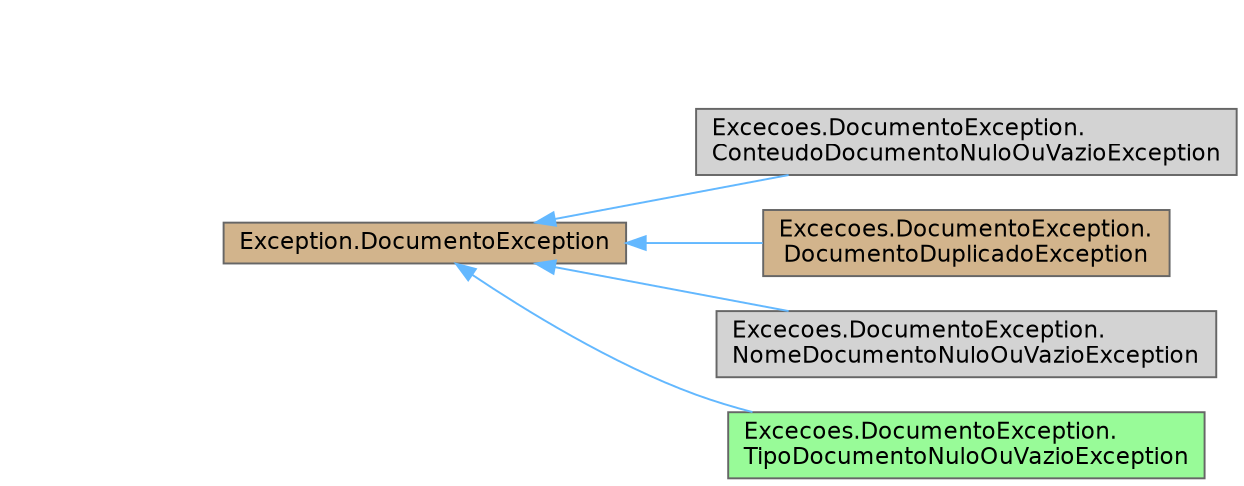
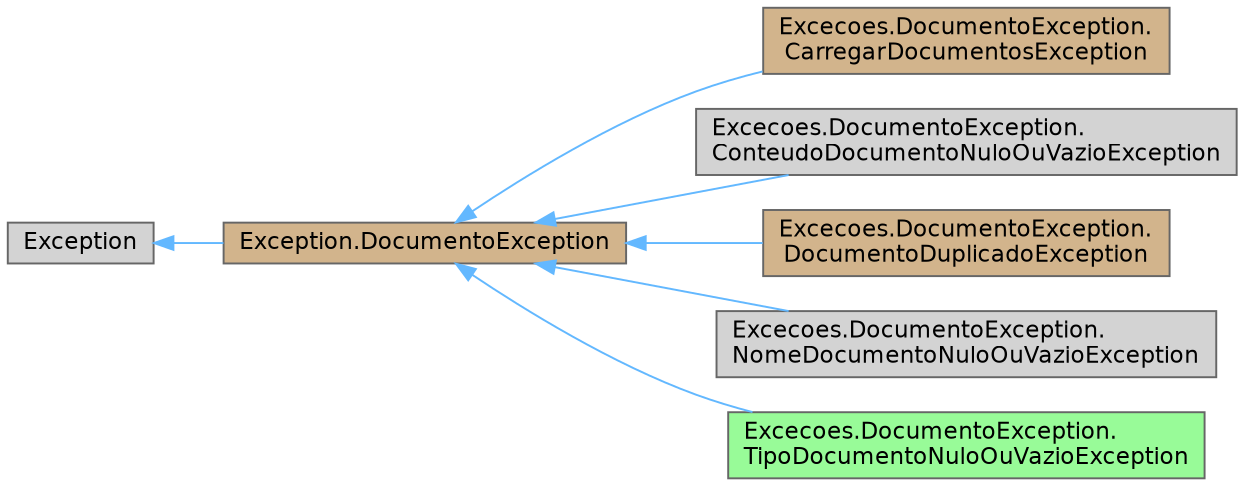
none -> (966, 41)
none -> (81, 243)
